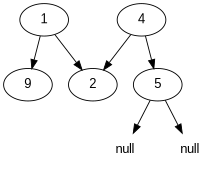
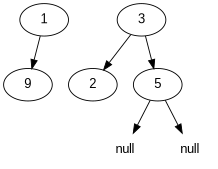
(142, 20) -> (142, 20)
(66, 49) -> none
